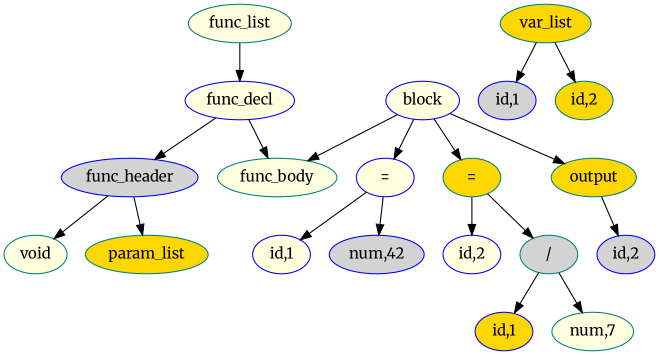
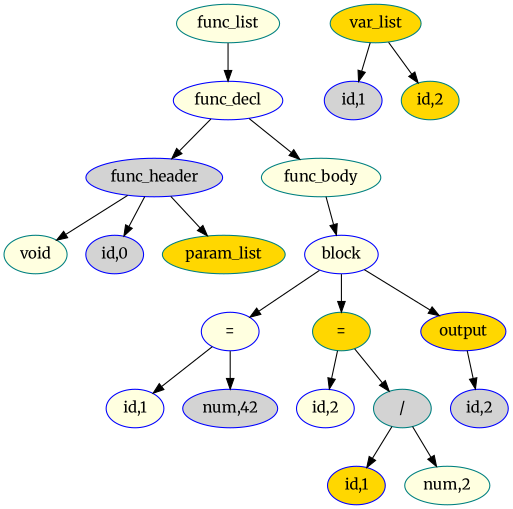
(357, 135) -> (330, 211)
(594, 178) -> (463, 332)
none -> (115, 255)
(593, 332) -> (447, 486)
